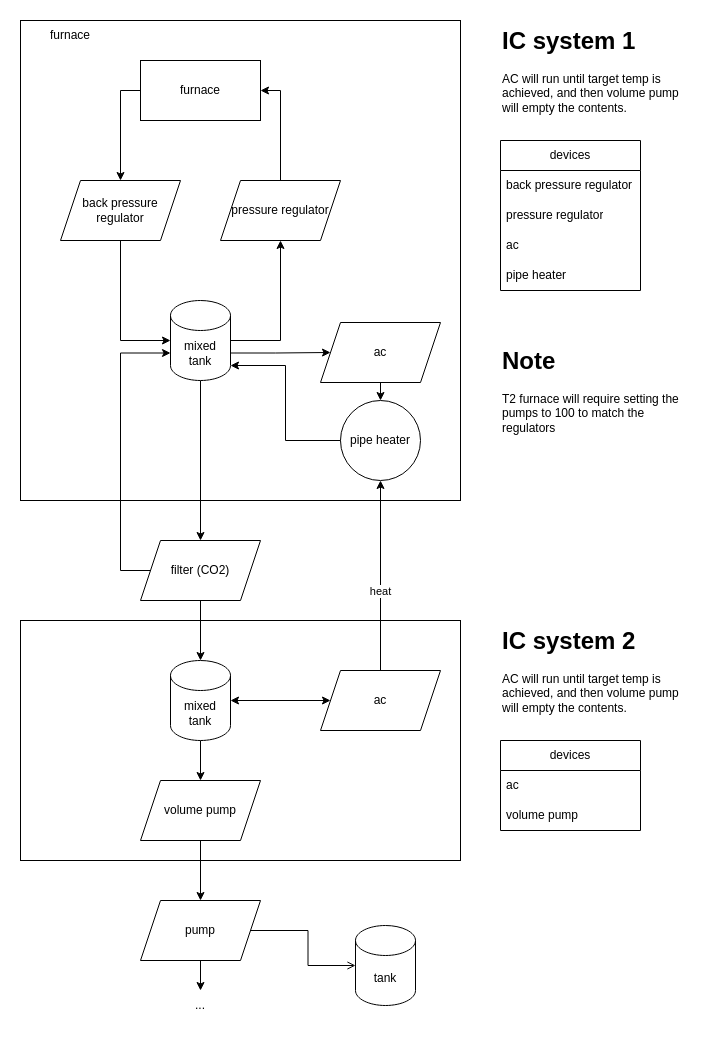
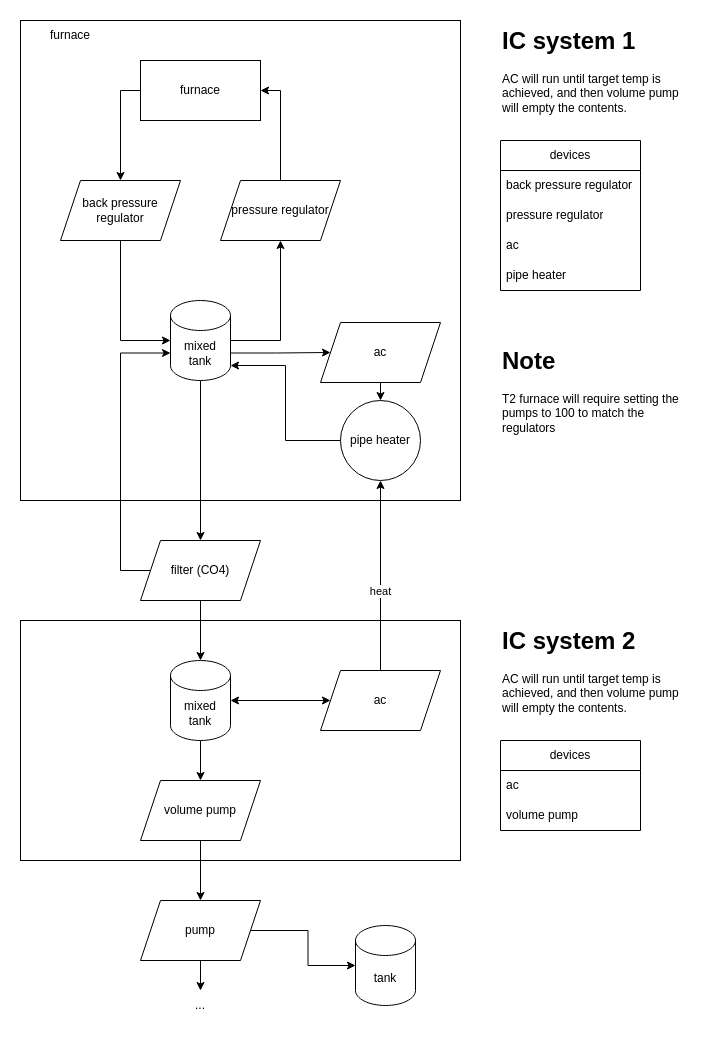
(201, 571) -> (201, 571)
(348, 966) -> (347, 966)
